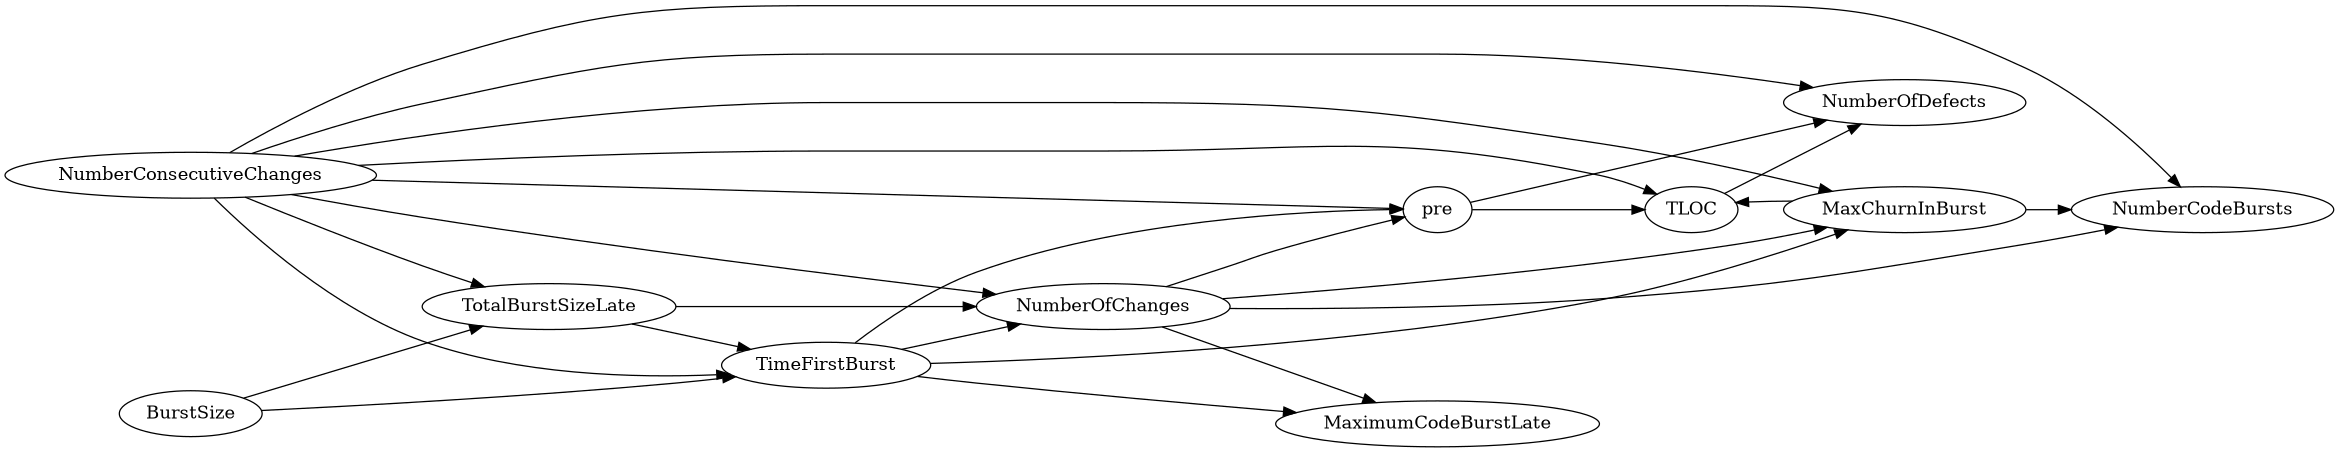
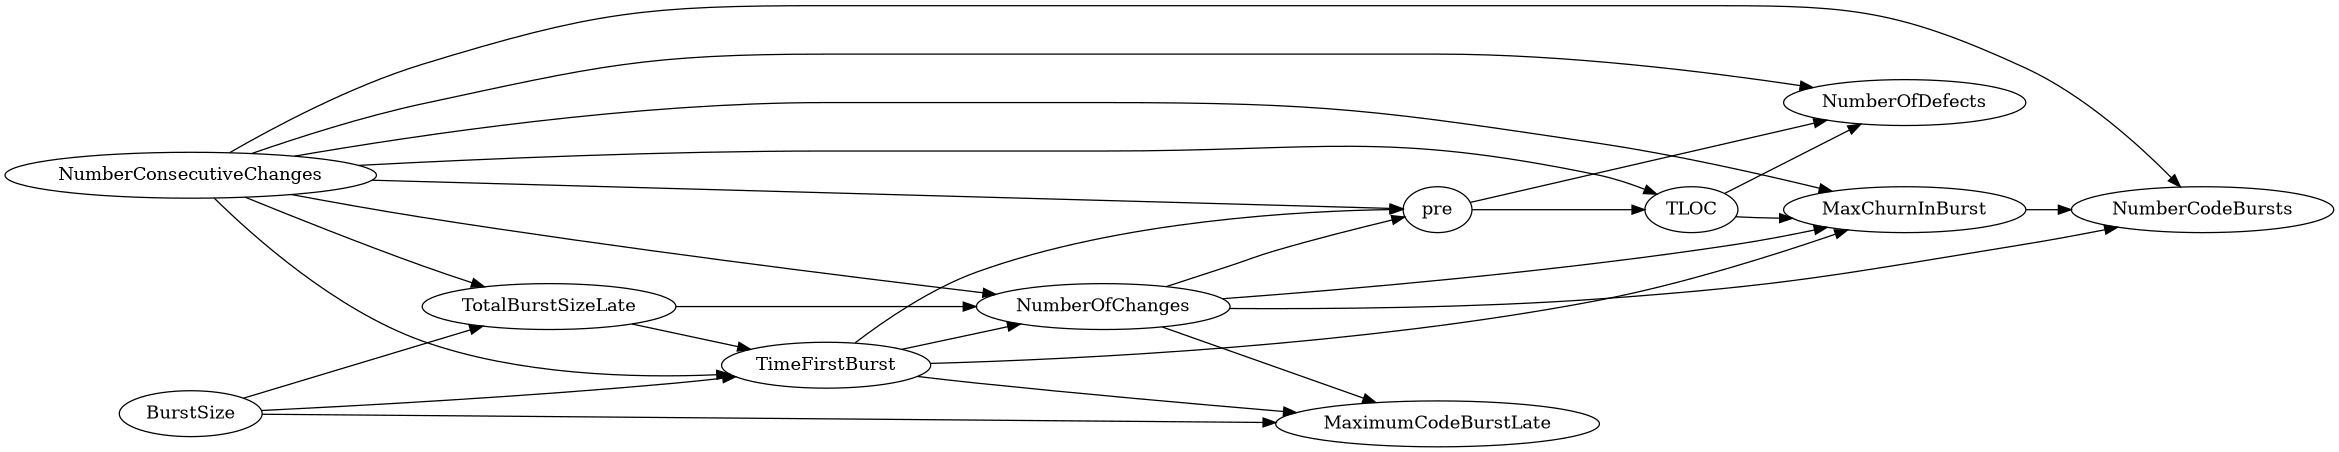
(1771, 201) -> (1758, 218)
none -> (762, 418)
